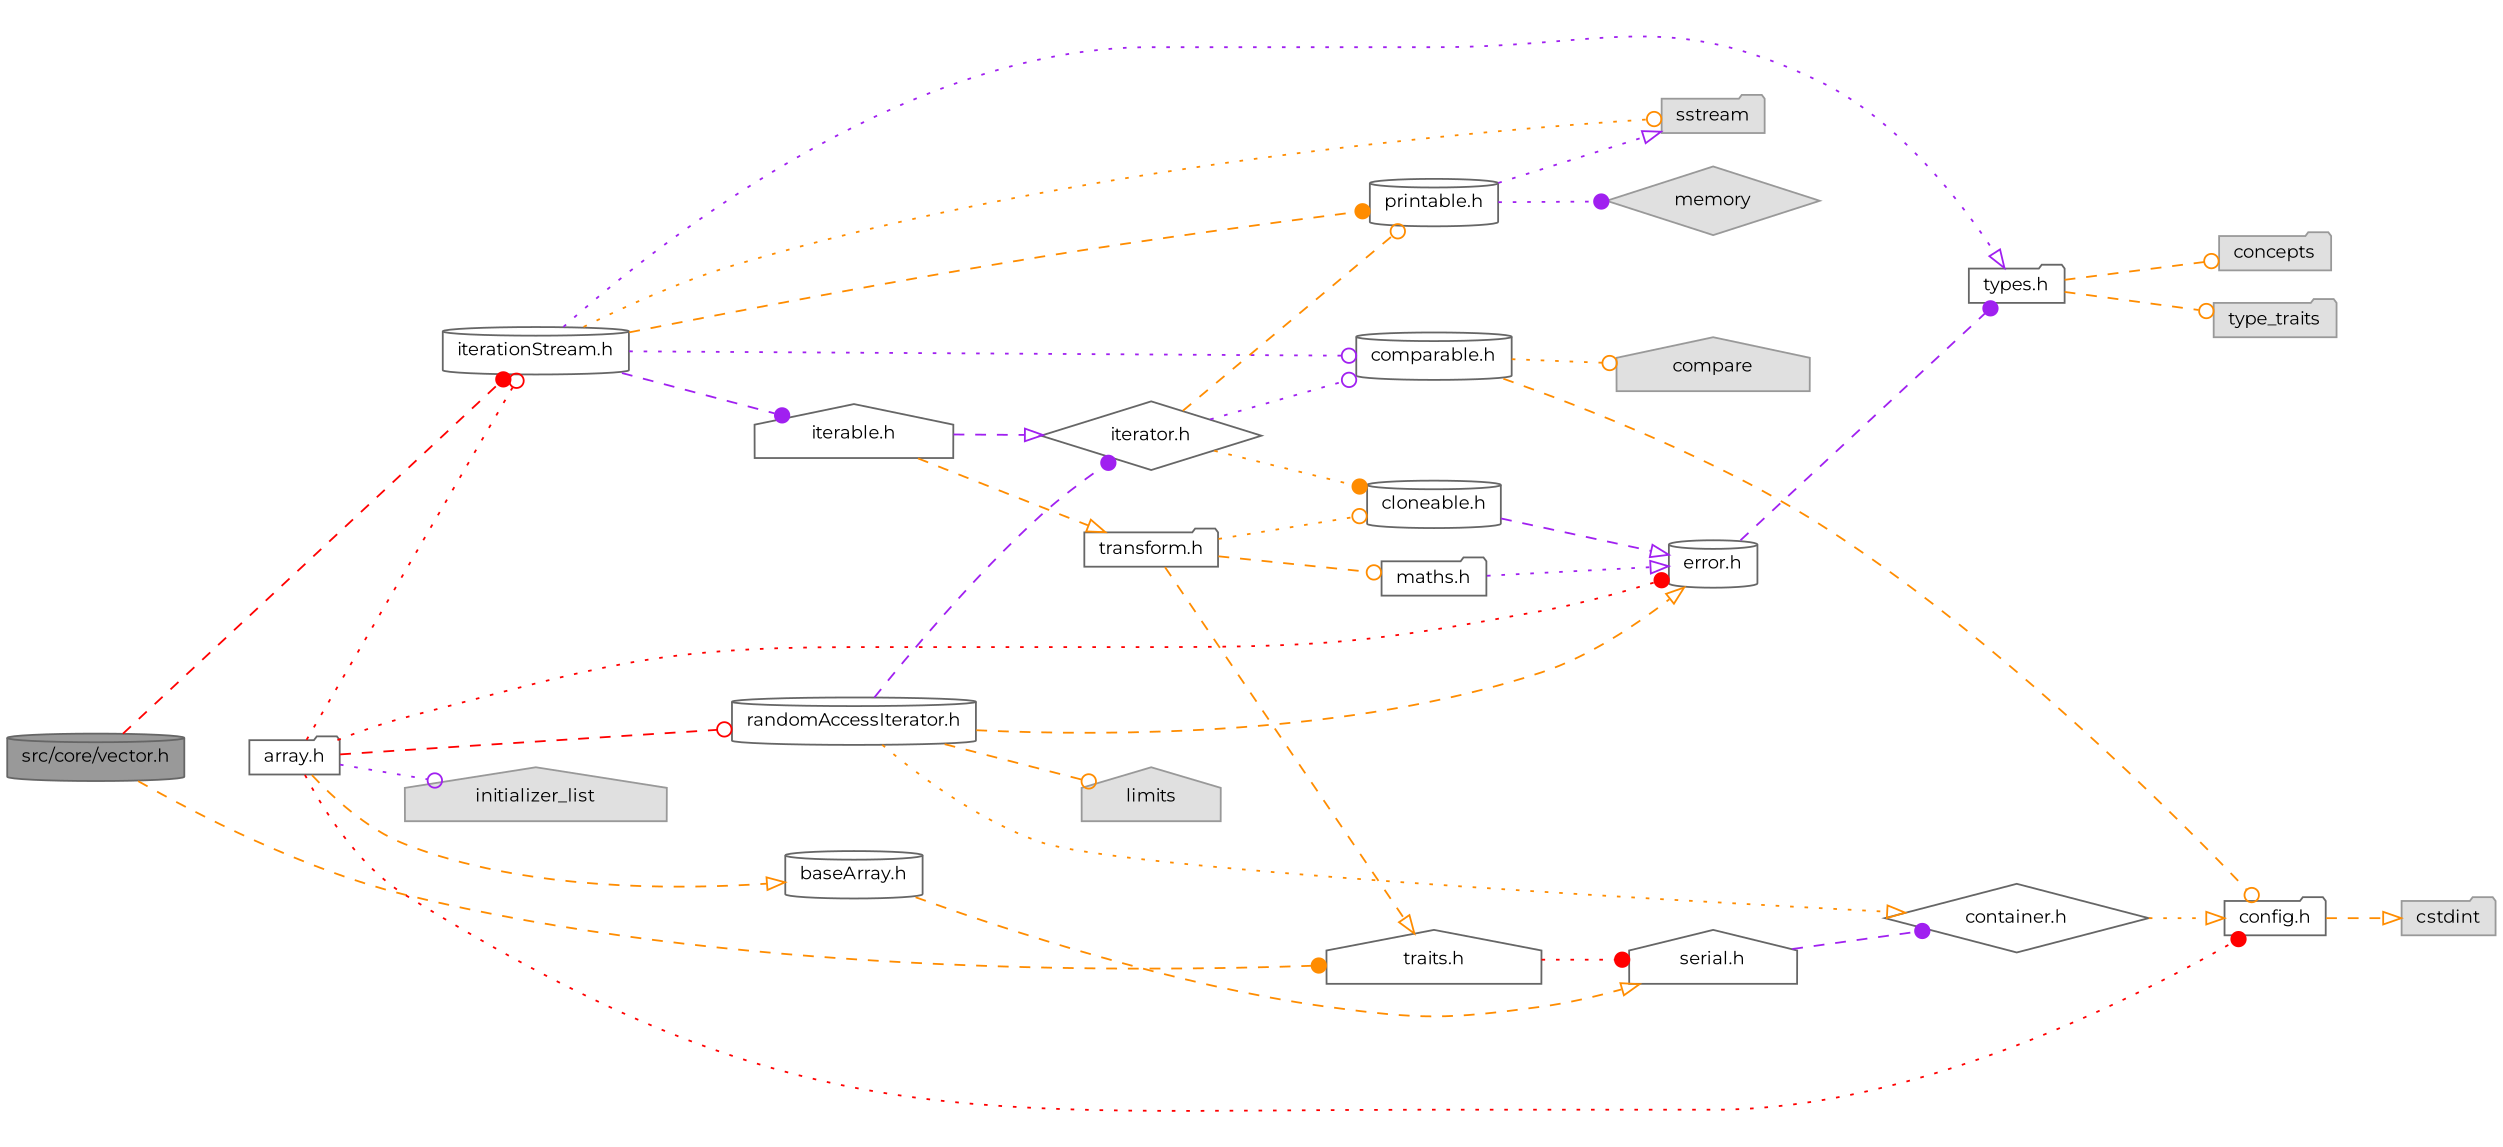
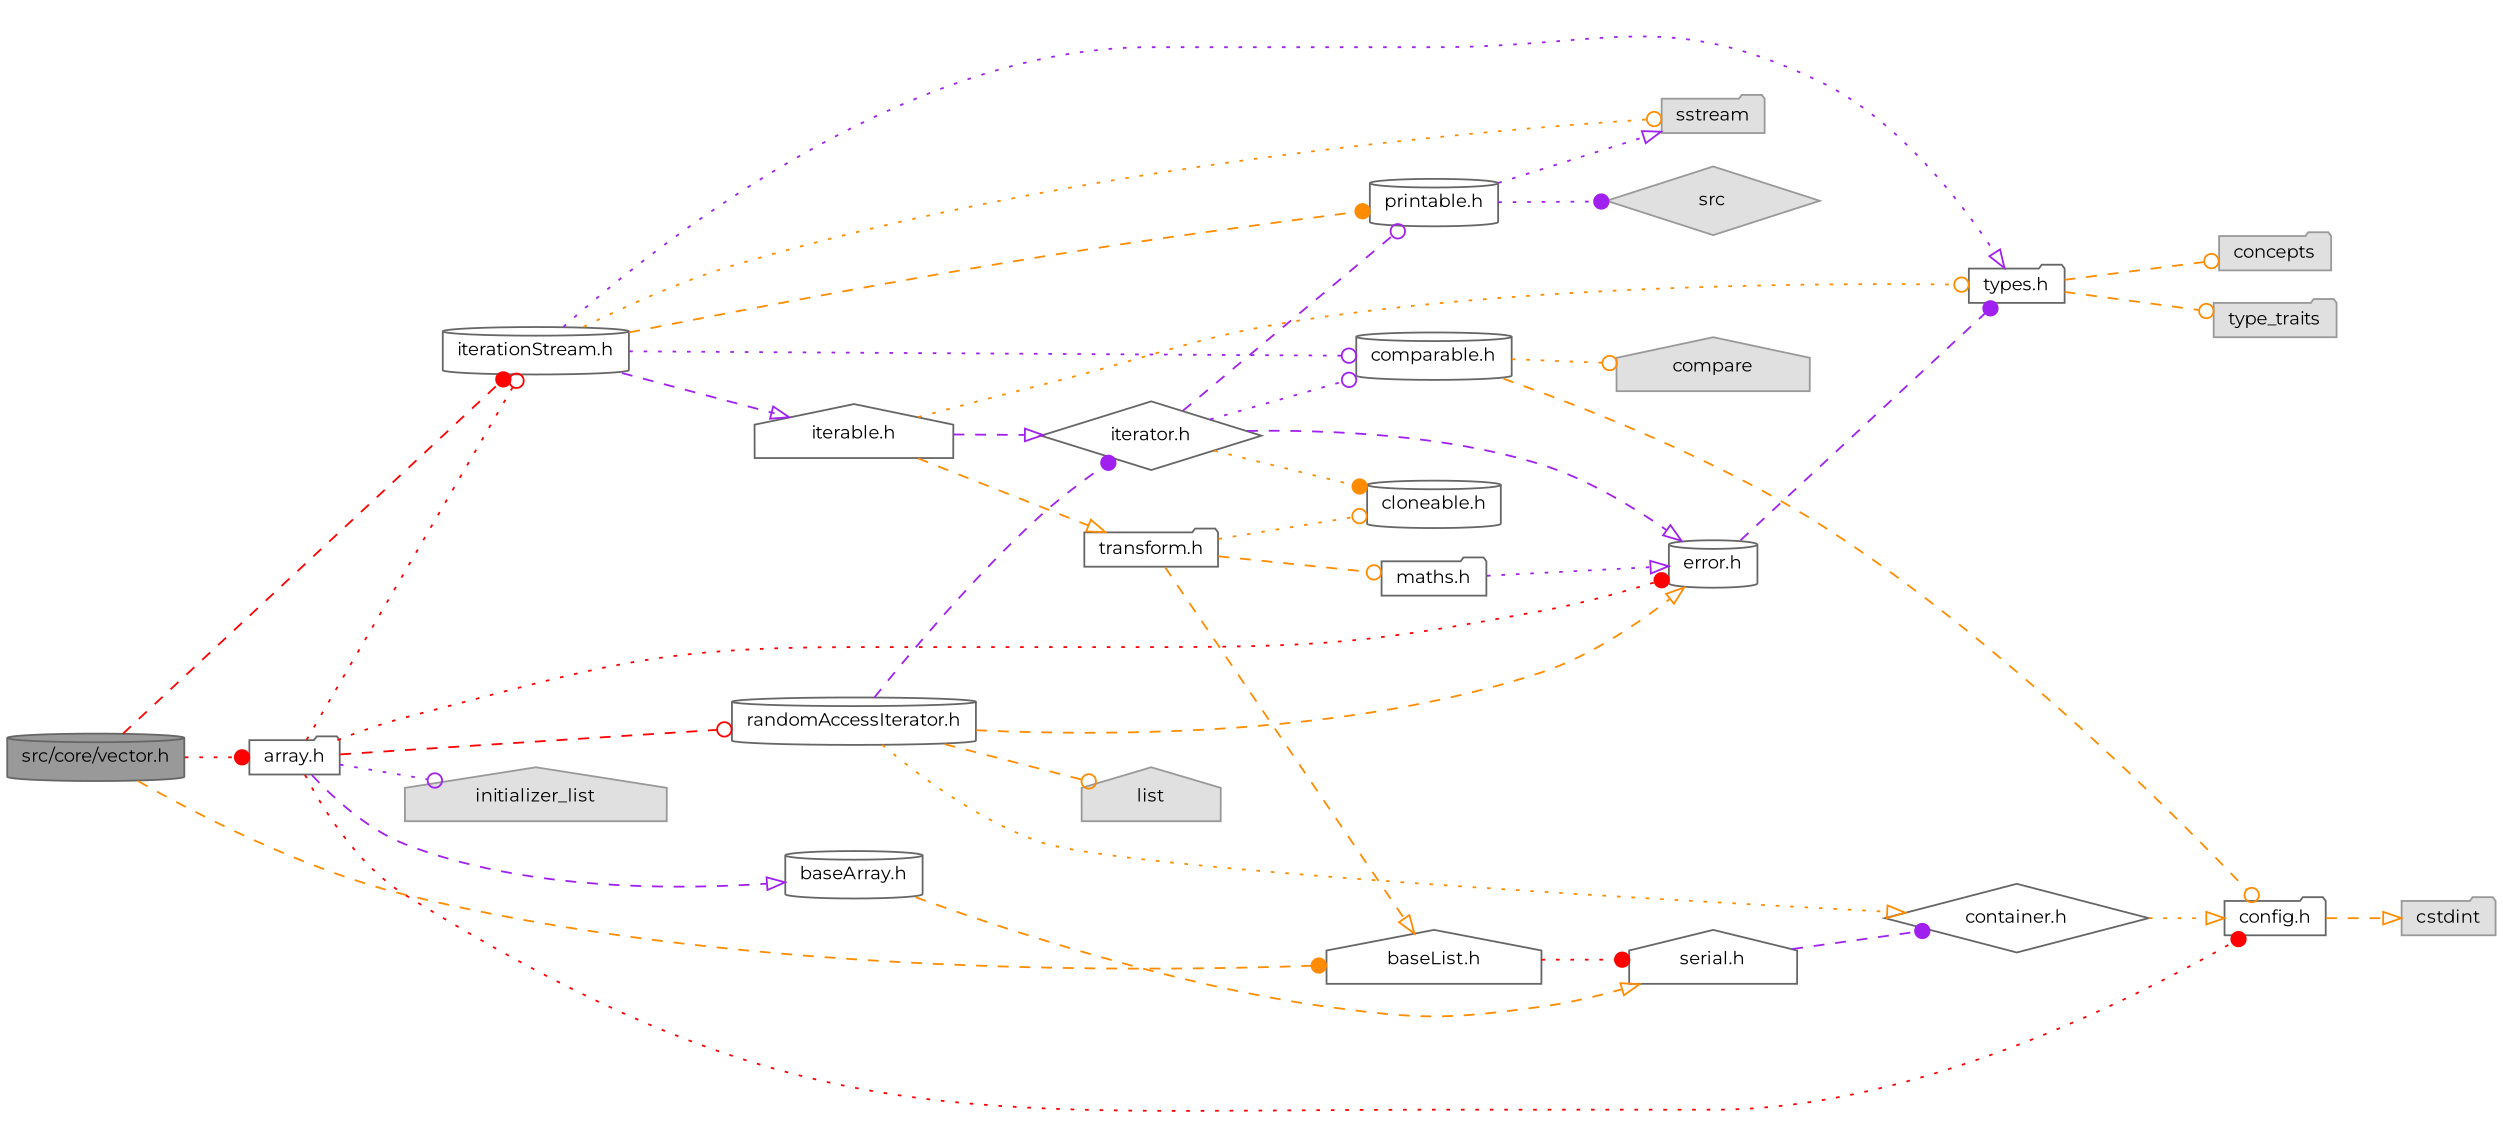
(1713, 201) -> (1713, 201)
none -> (1430, 304)
(1287, 323) -> (1272, 337)
(698, 393) -> (698, 393)
(1576, 535) -> (1466, 446)
none -> (210, 757)
(1151, 797) -> (1151, 797)
(526, 875) -> (526, 875)
(1434, 960) -> (1434, 960)
